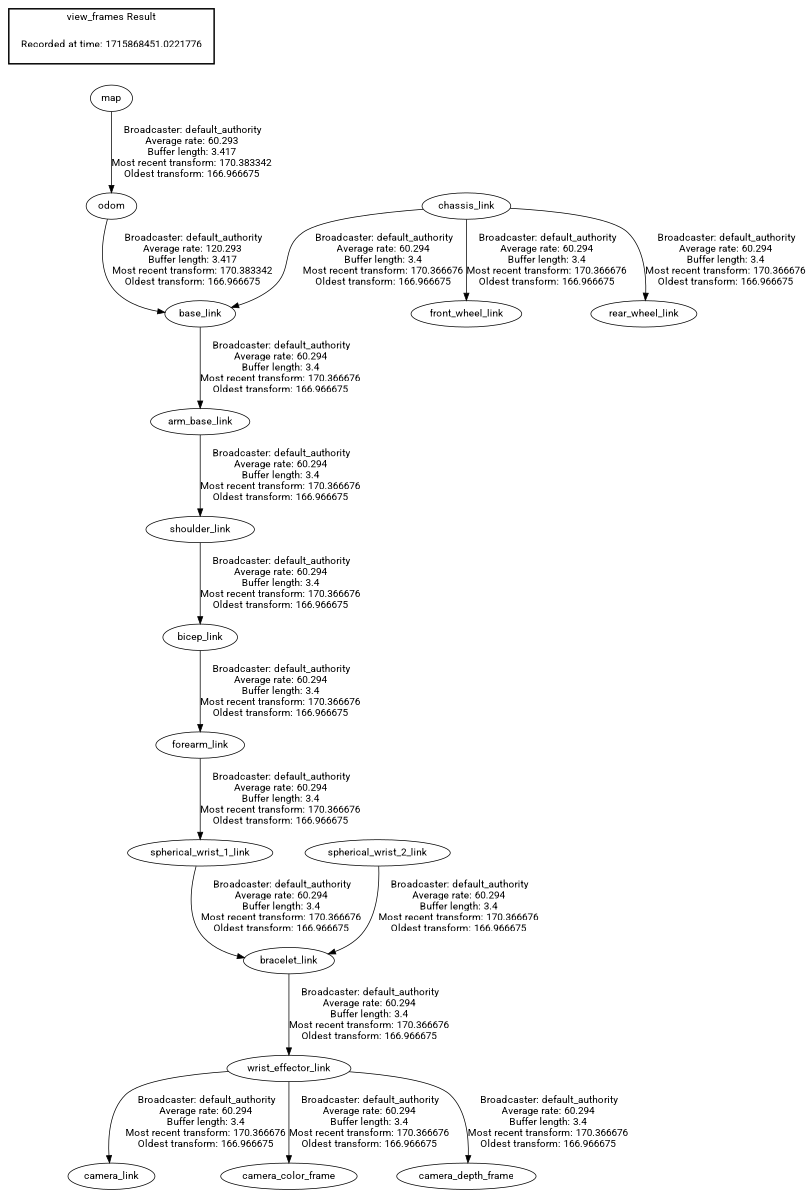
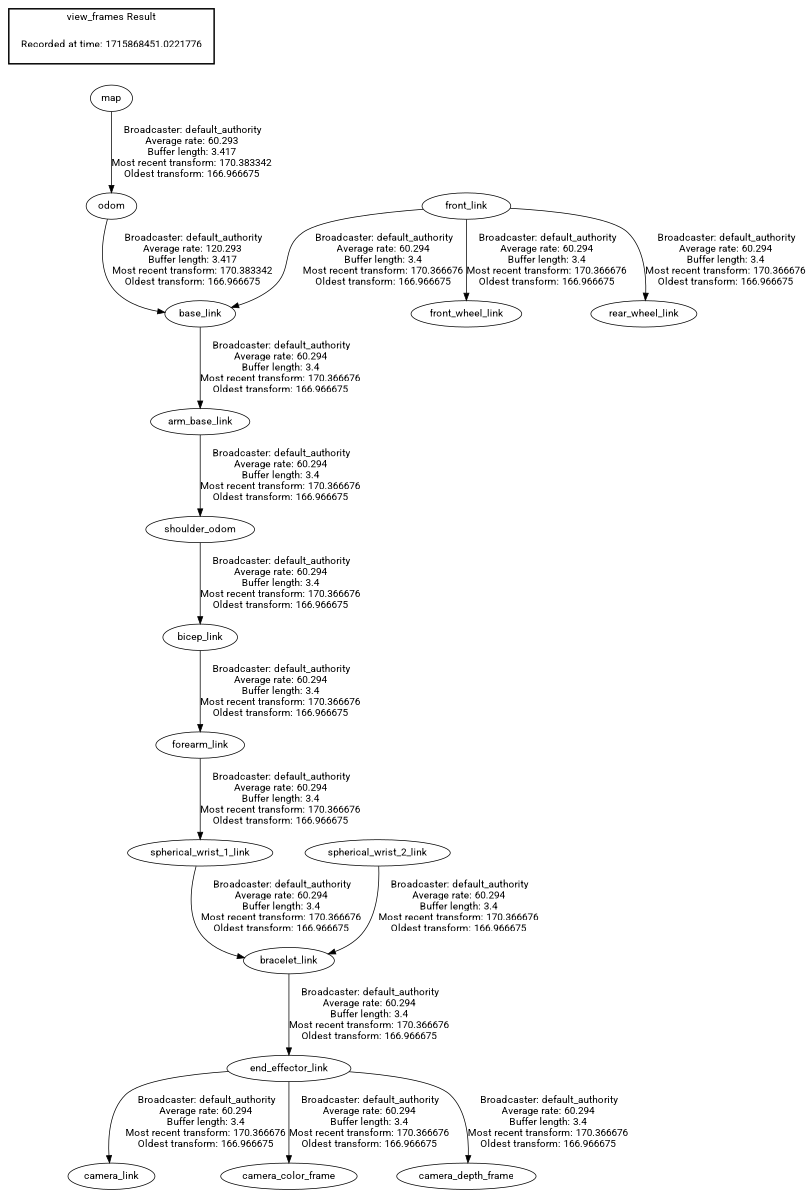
(466, 206) -> (466, 206)
(200, 529) -> (200, 529)
(289, 1068) -> (289, 1068)
